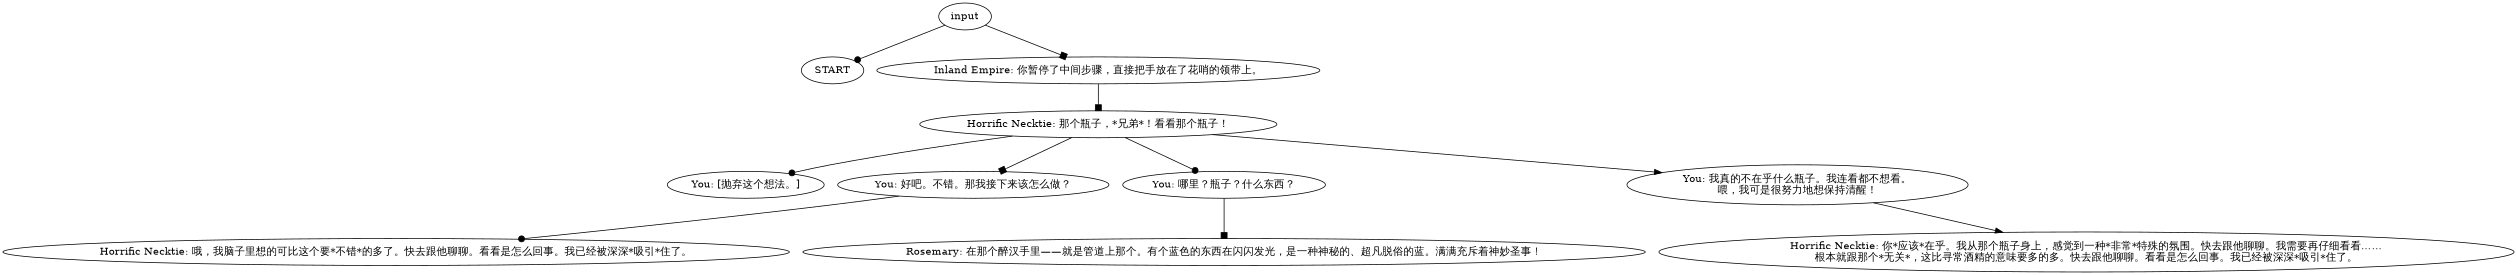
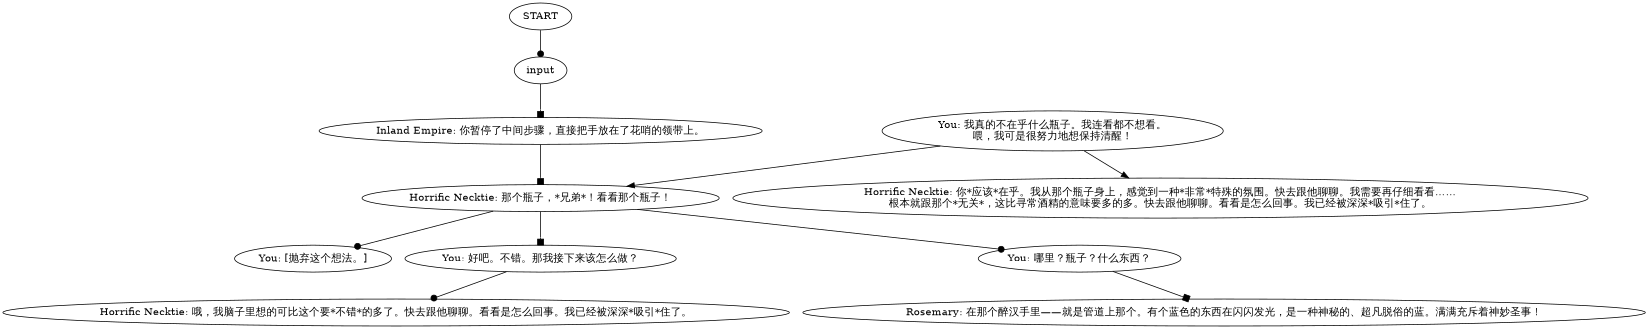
(903, 42) -> (541, 40)
(1433, 153) -> (787, 166)
